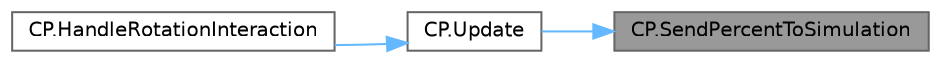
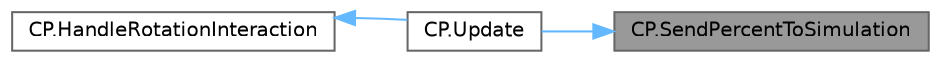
(361, 45) -> (381, 19)
